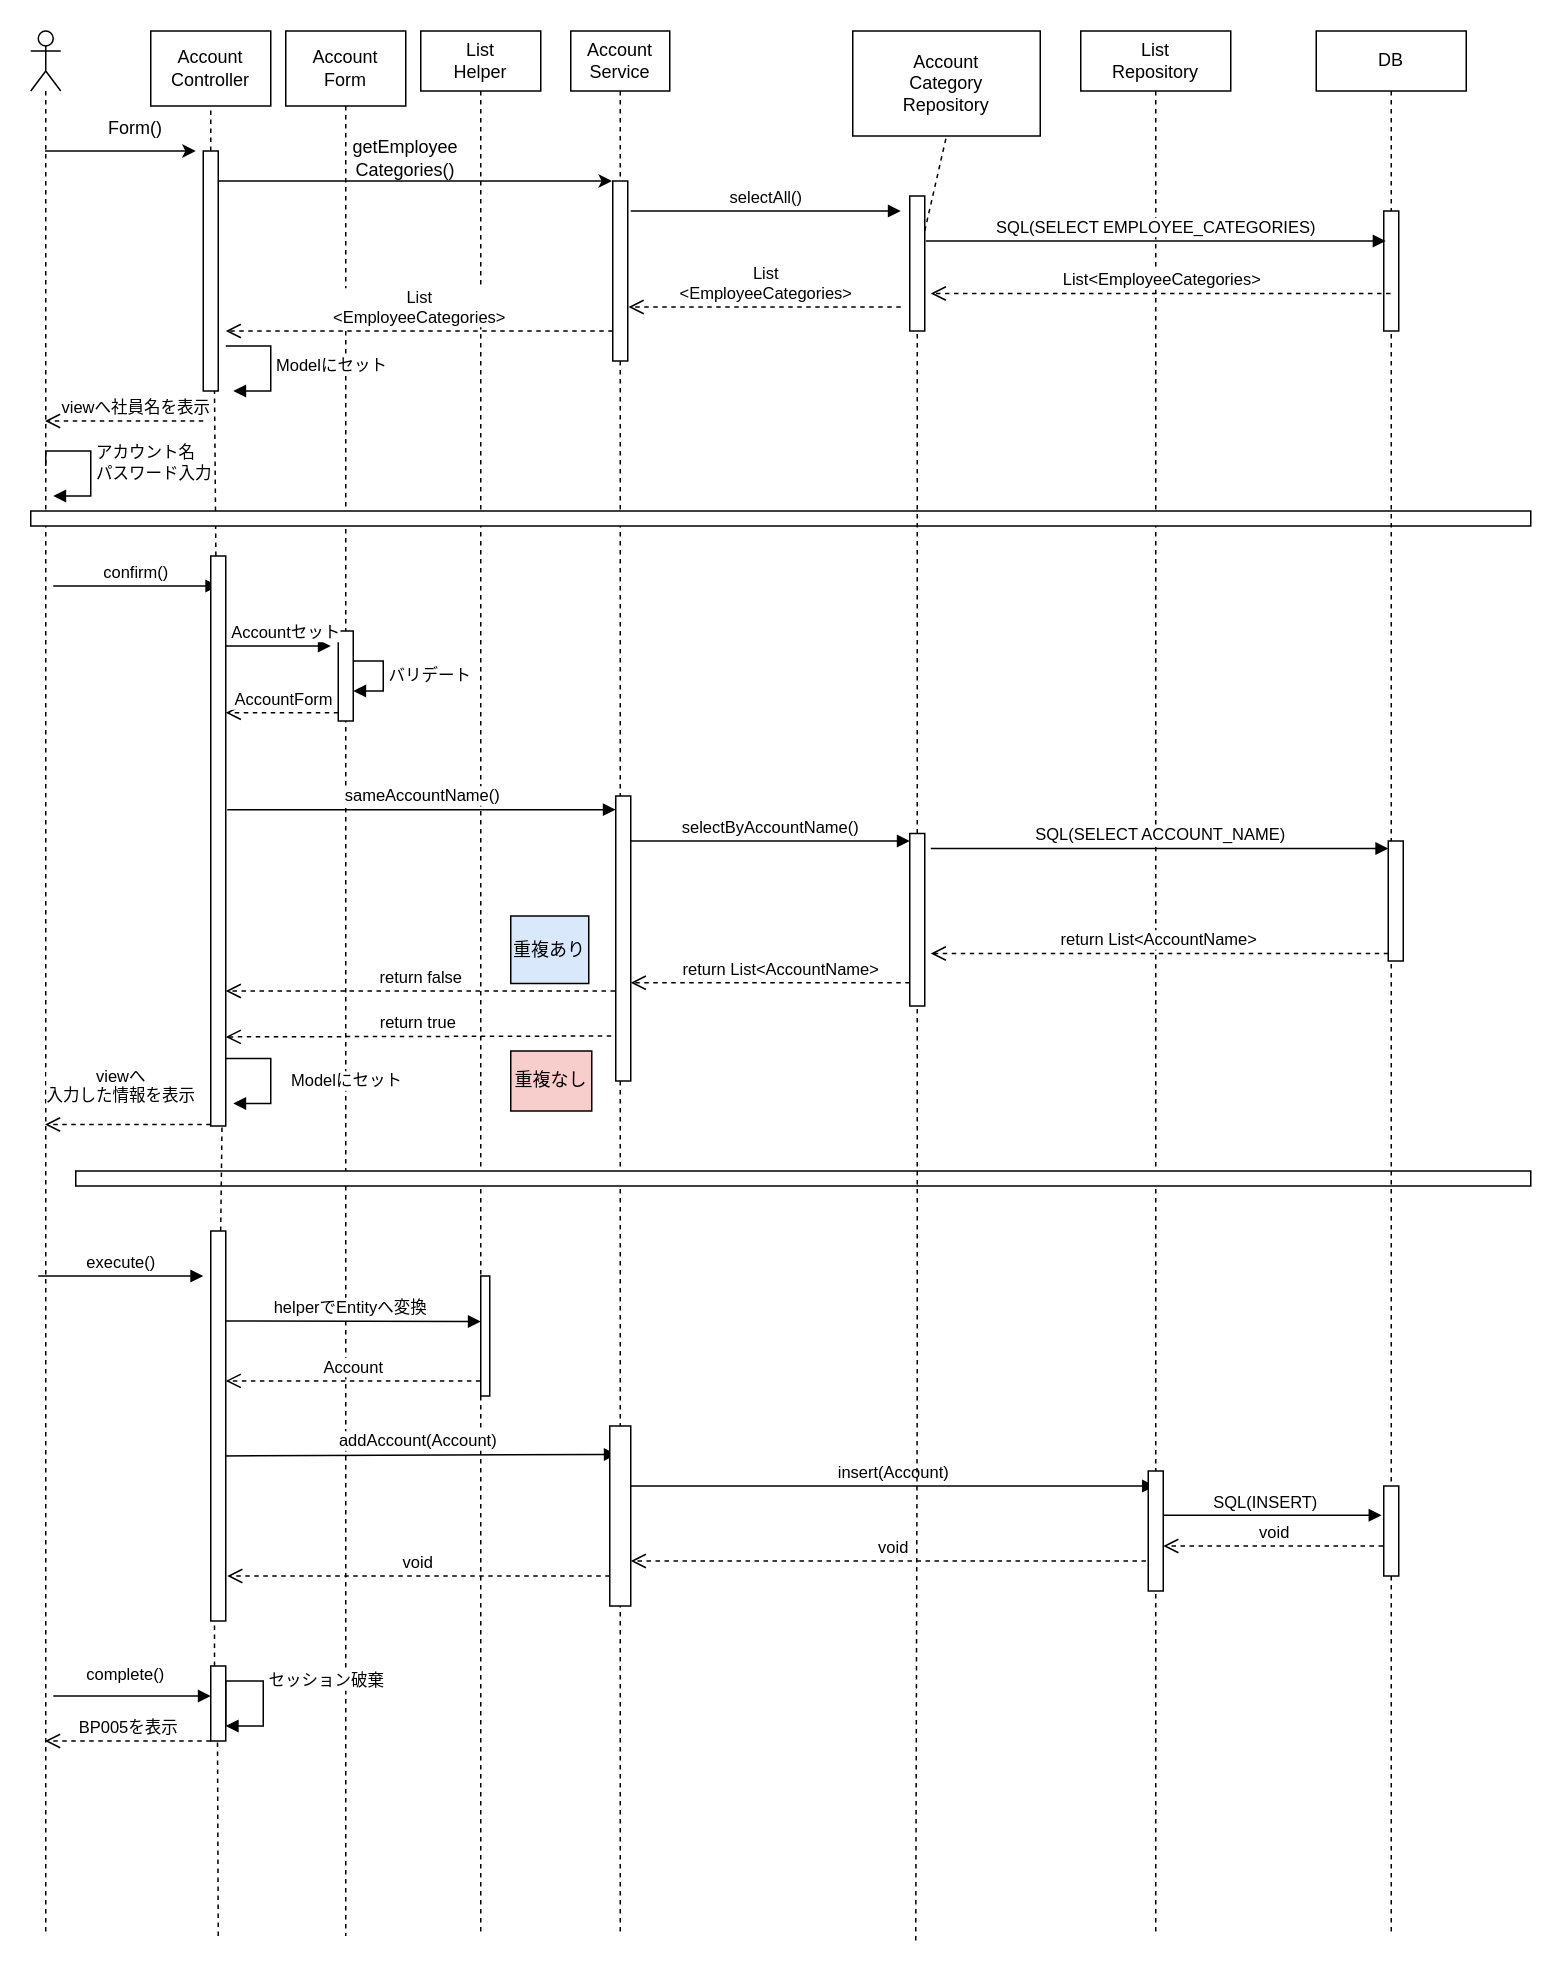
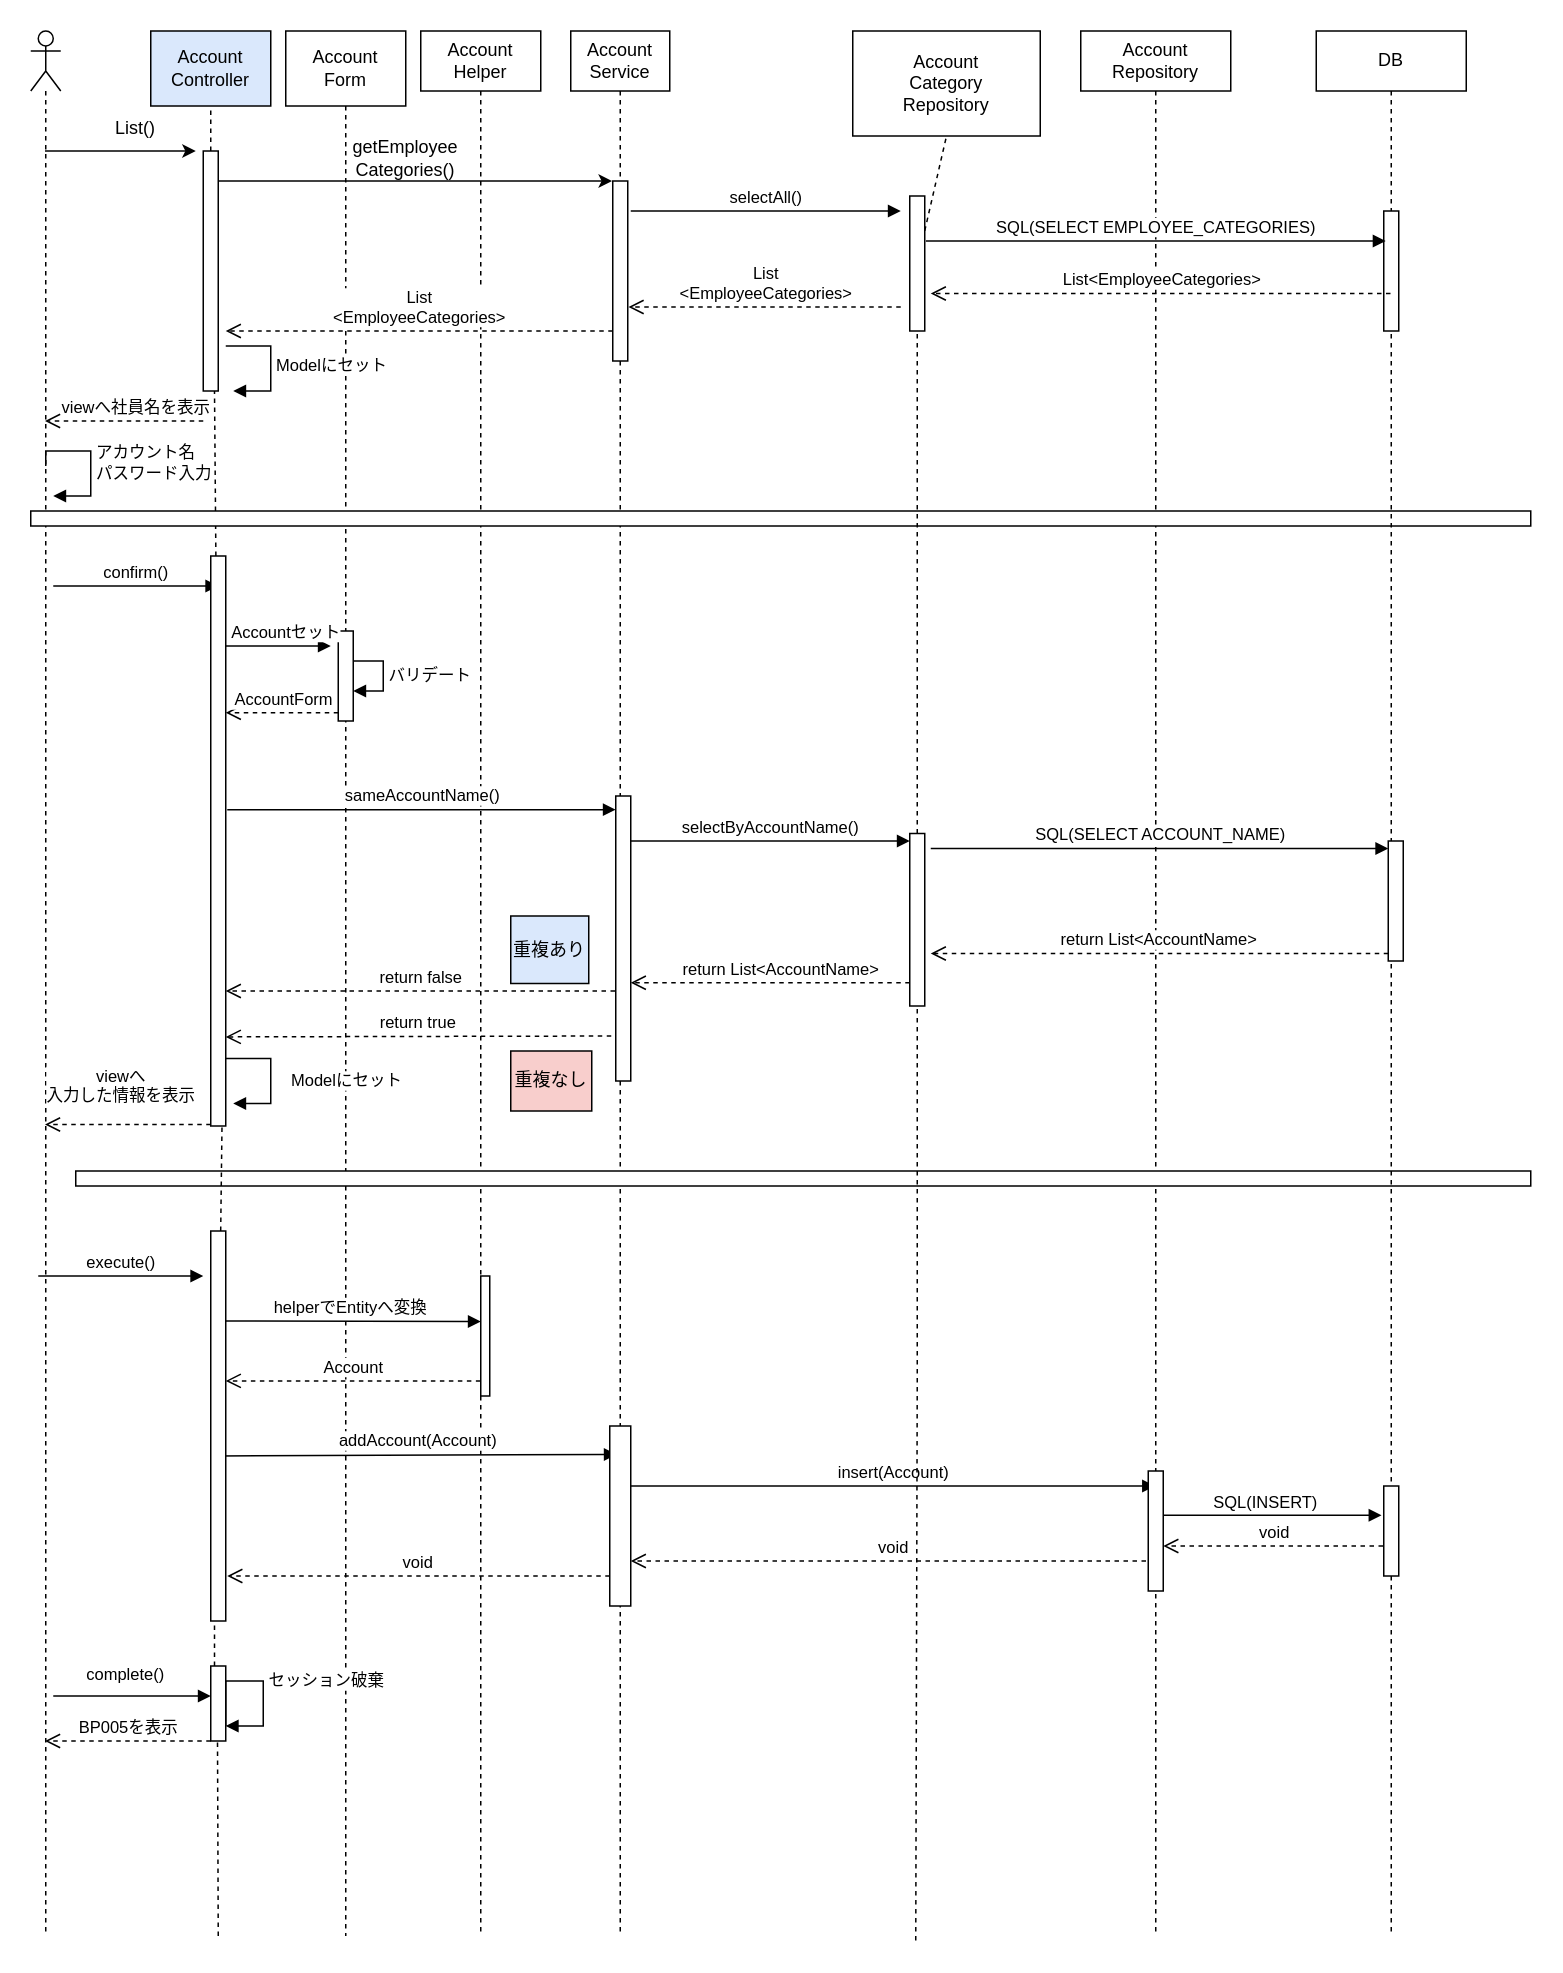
(481, 61) -> (481, 61)
(1156, 61) -> (1156, 61)
(211, 68) -> (211, 68)
(136, 128) -> (136, 128)
